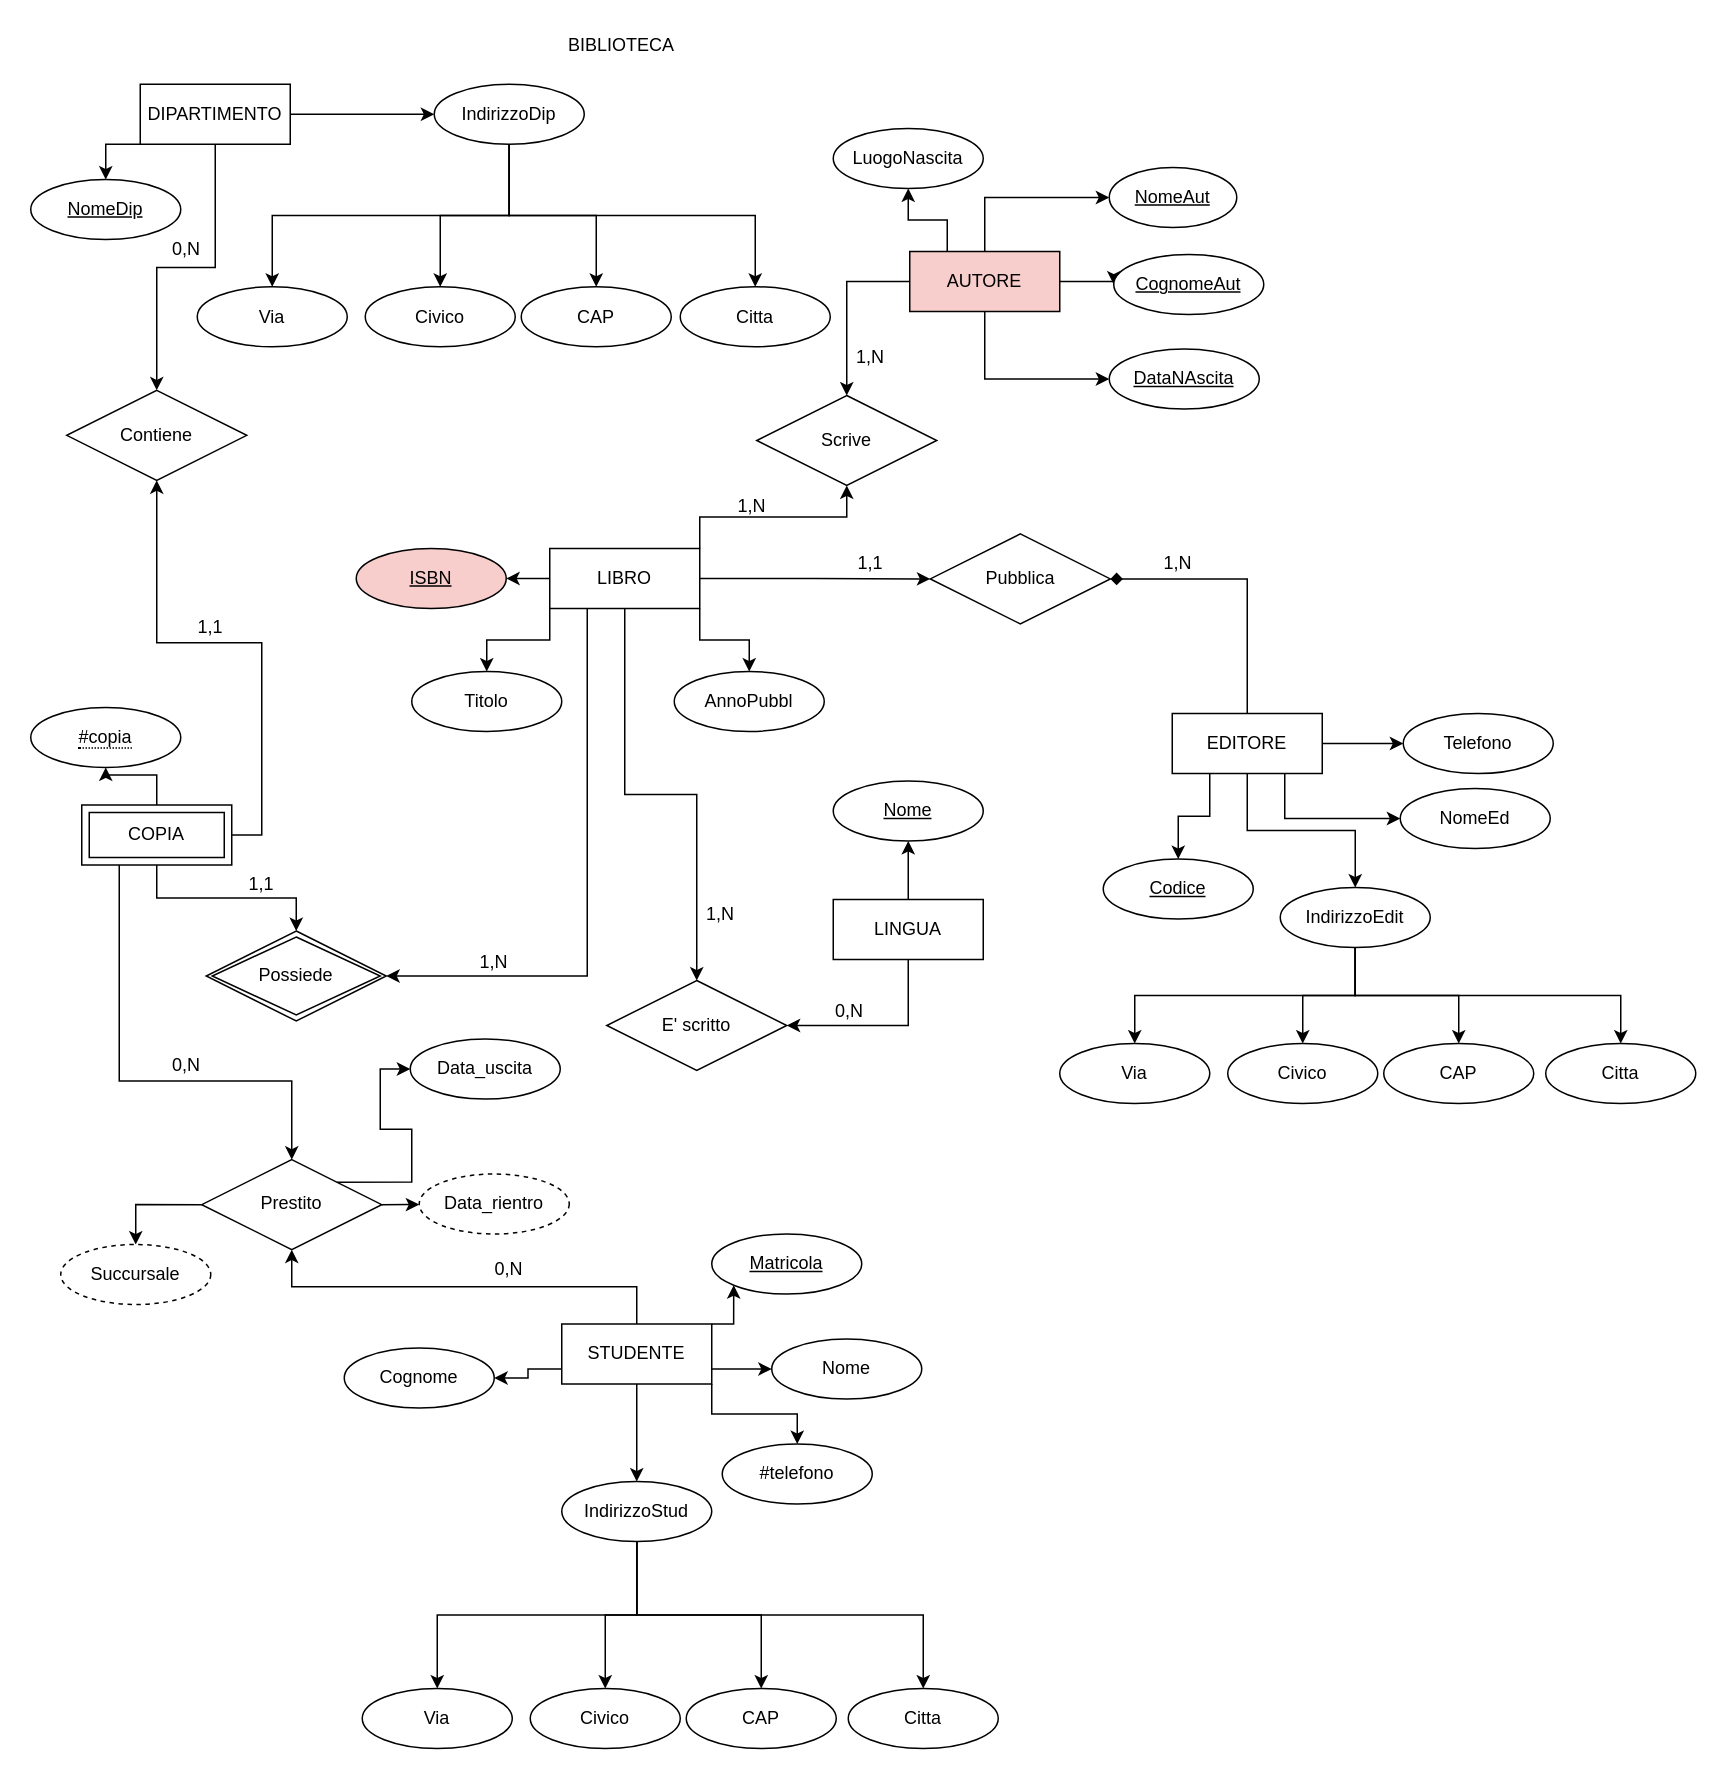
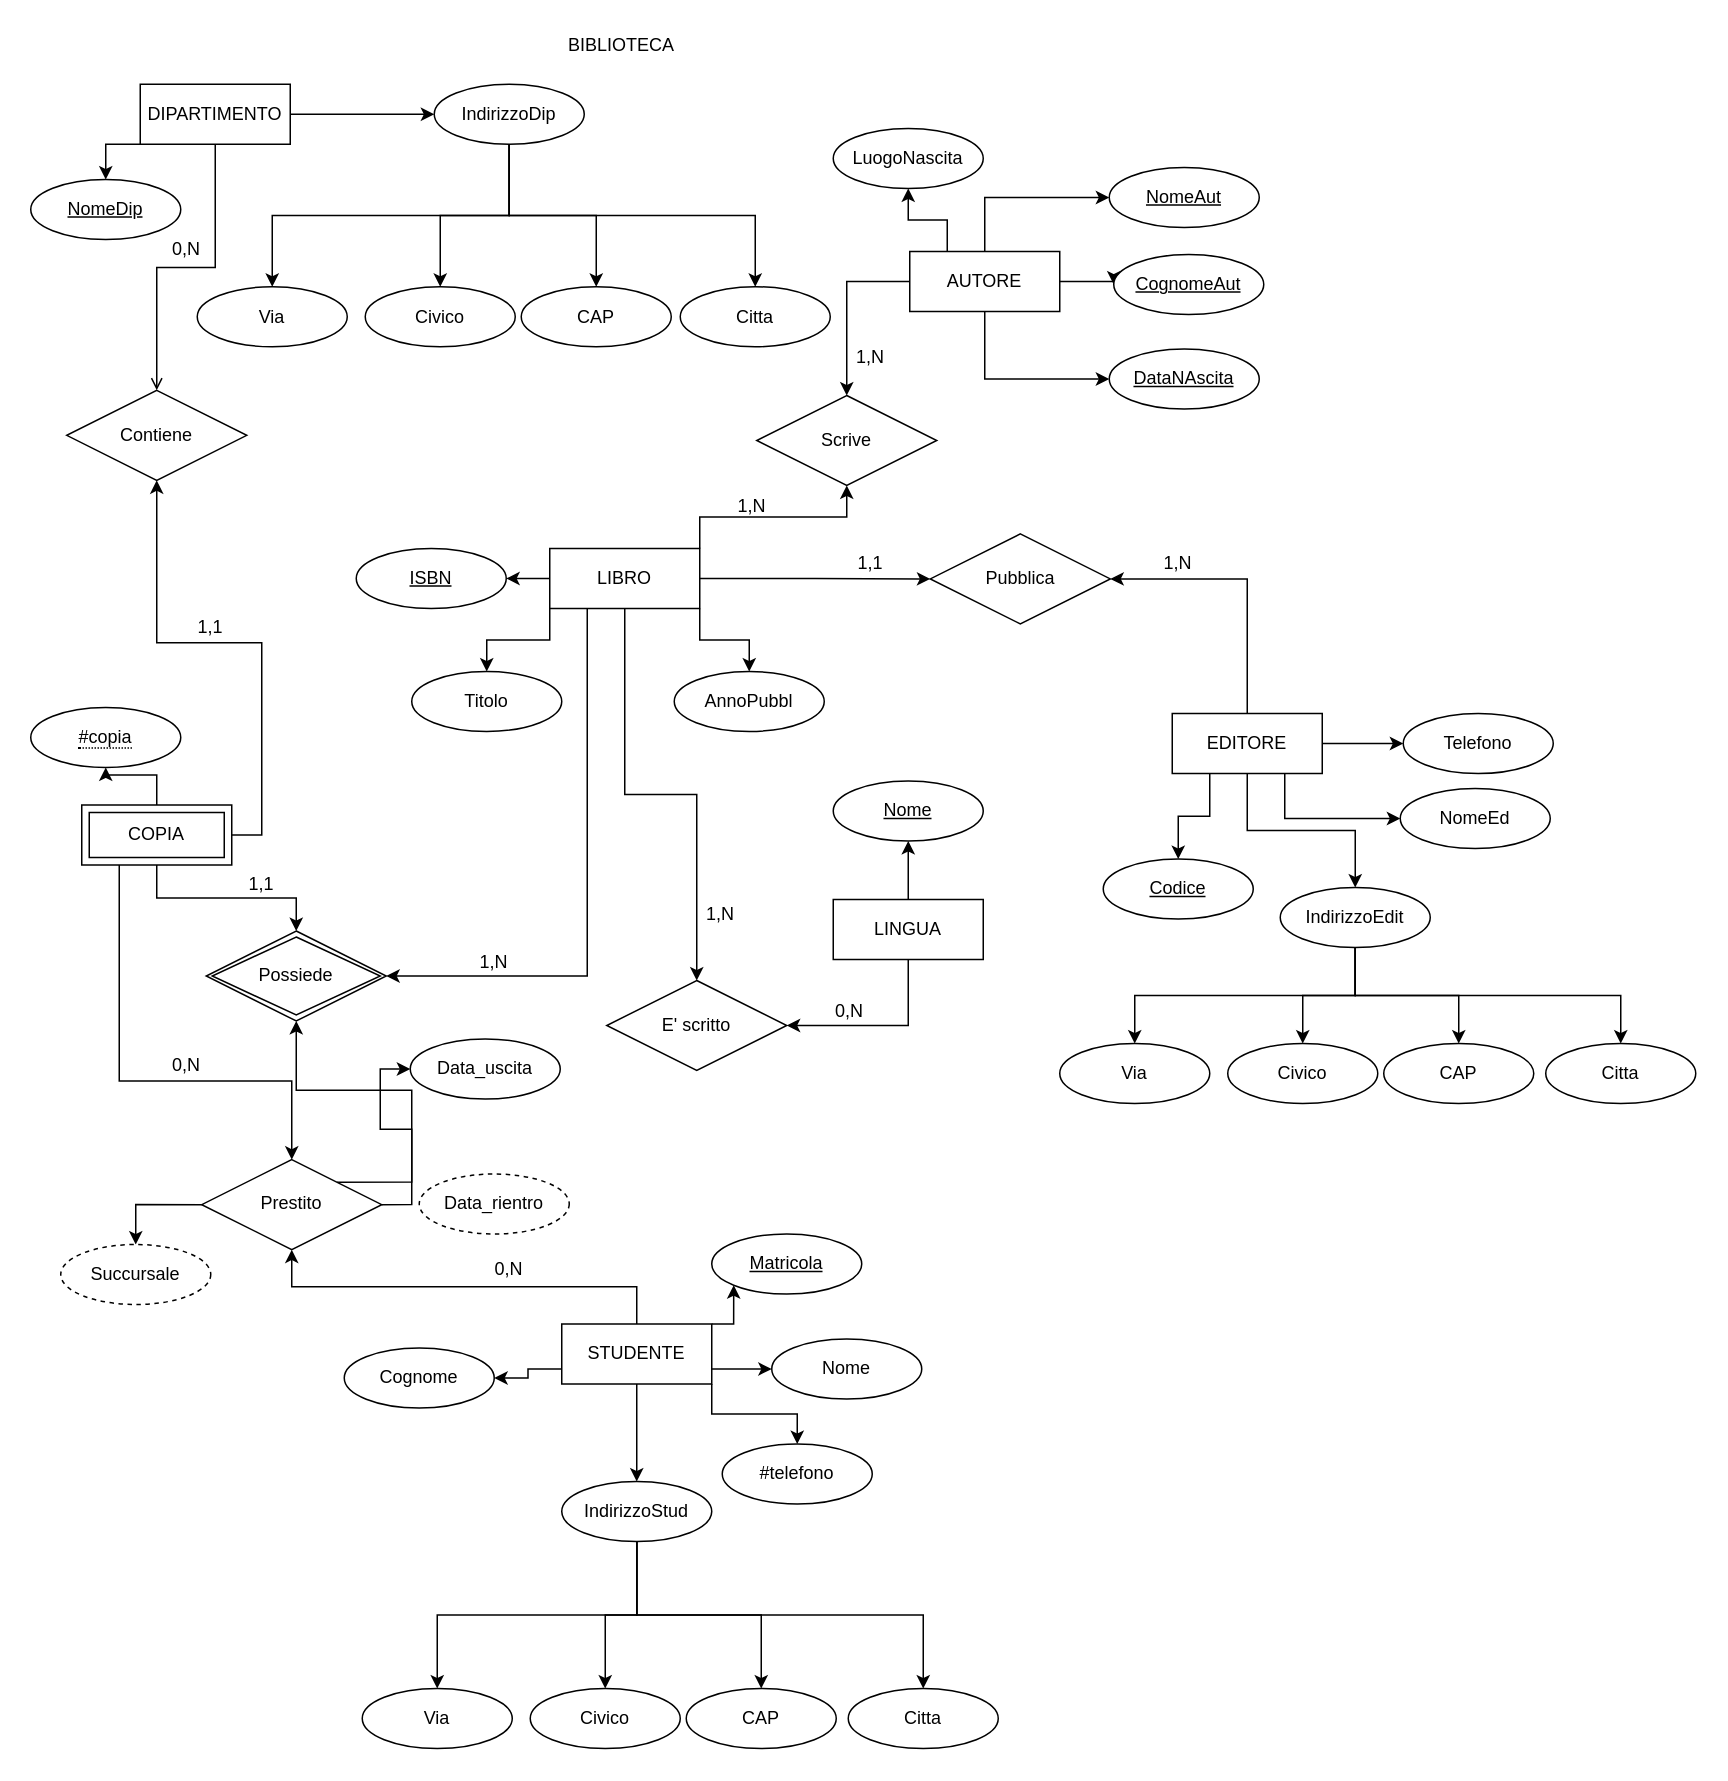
(1173, 197) -> (1184, 197)
(985, 281) -> (985, 281)
(157, 379) -> (157, 381)
(431, 578) -> (431, 578)
(1123, 579) -> (1122, 579)
(408, 1204) -> (343, 1090)
